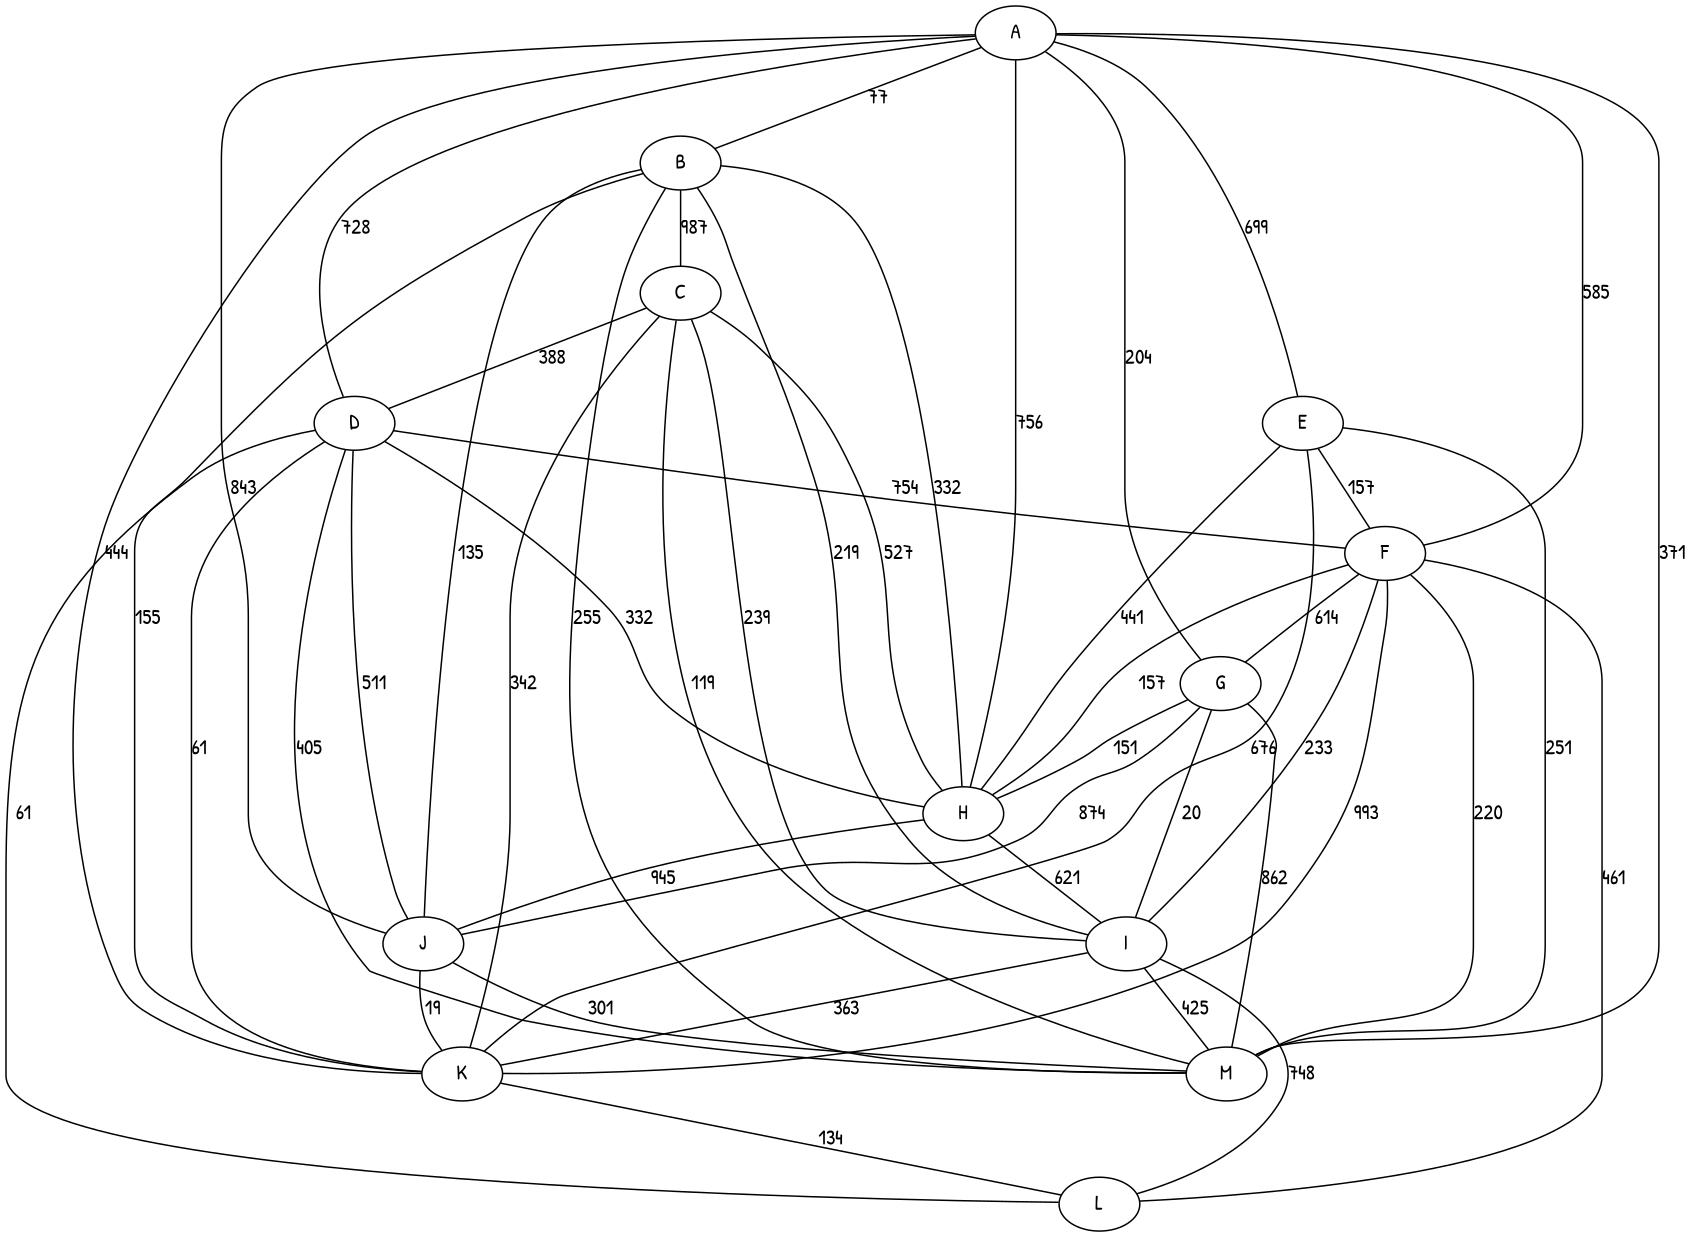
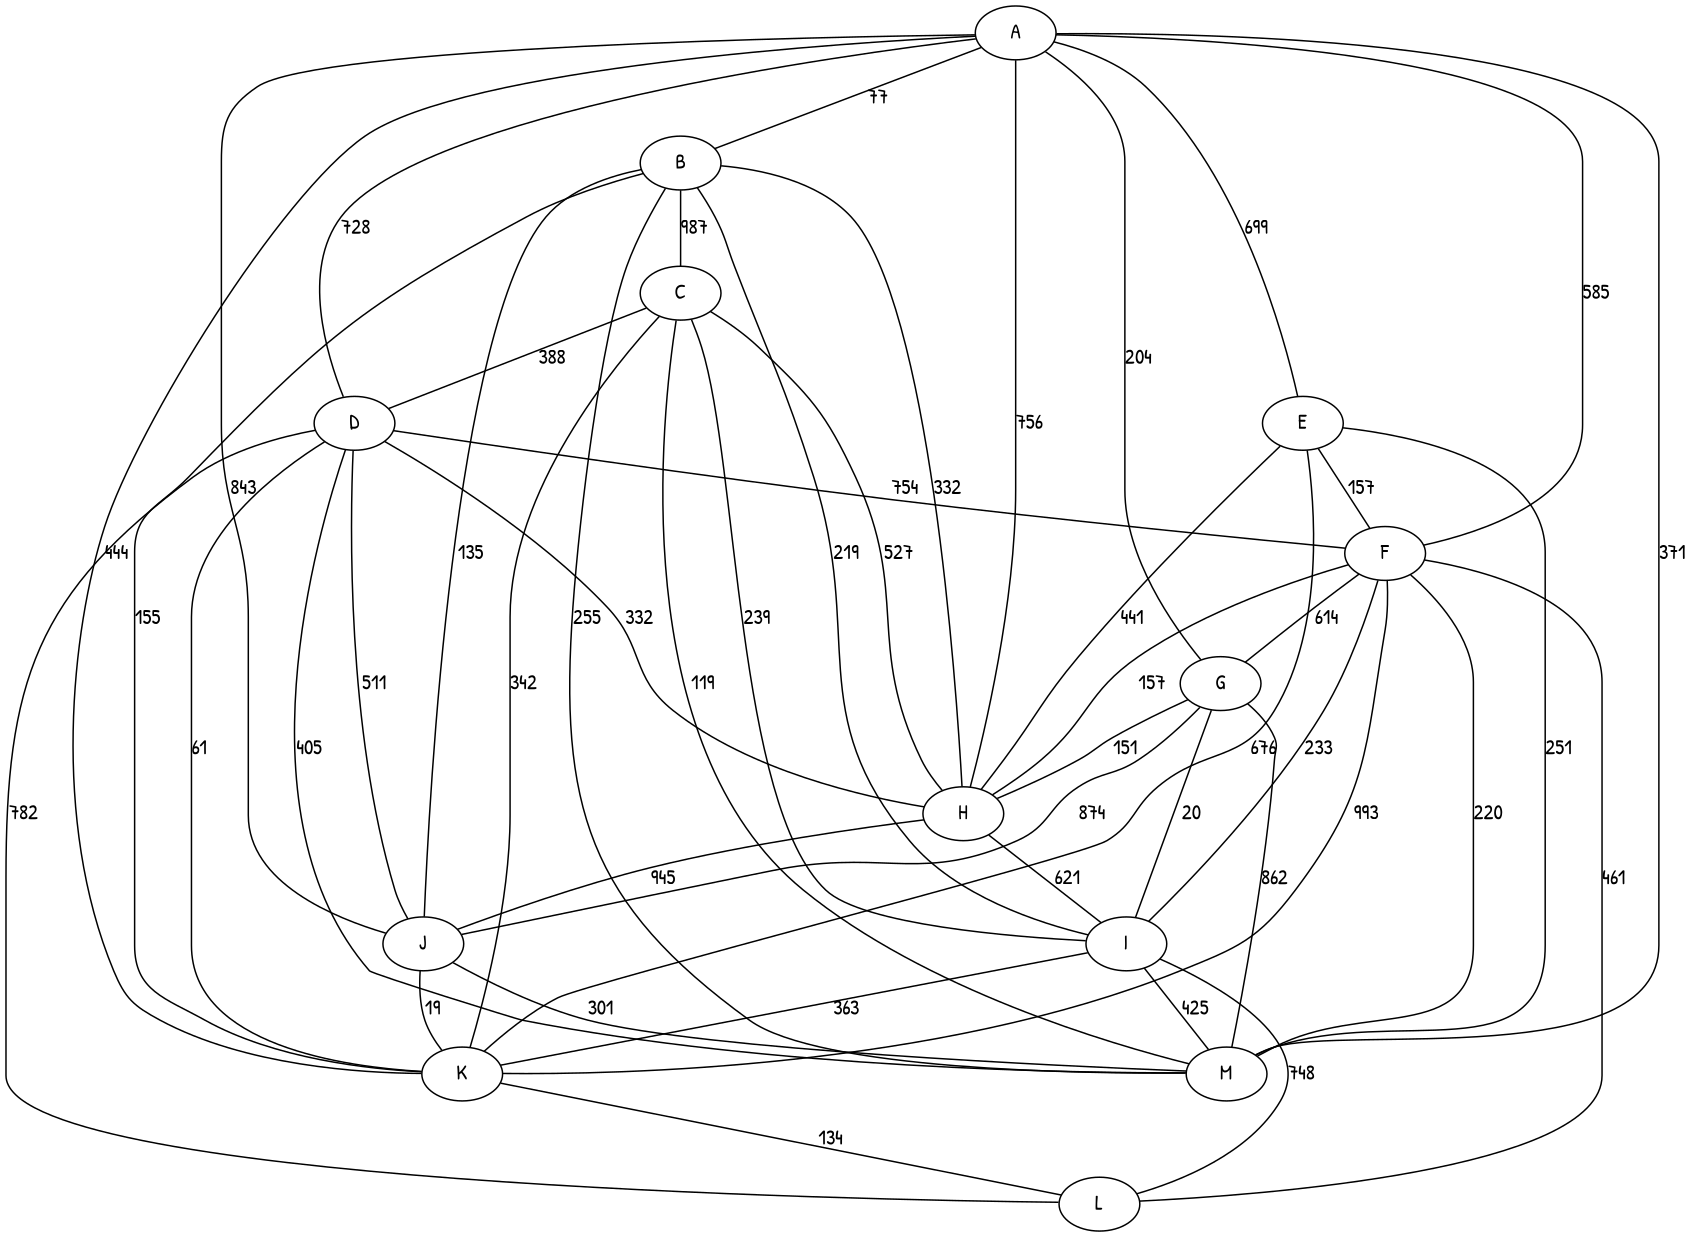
(24, 814) -> (24, 814)
